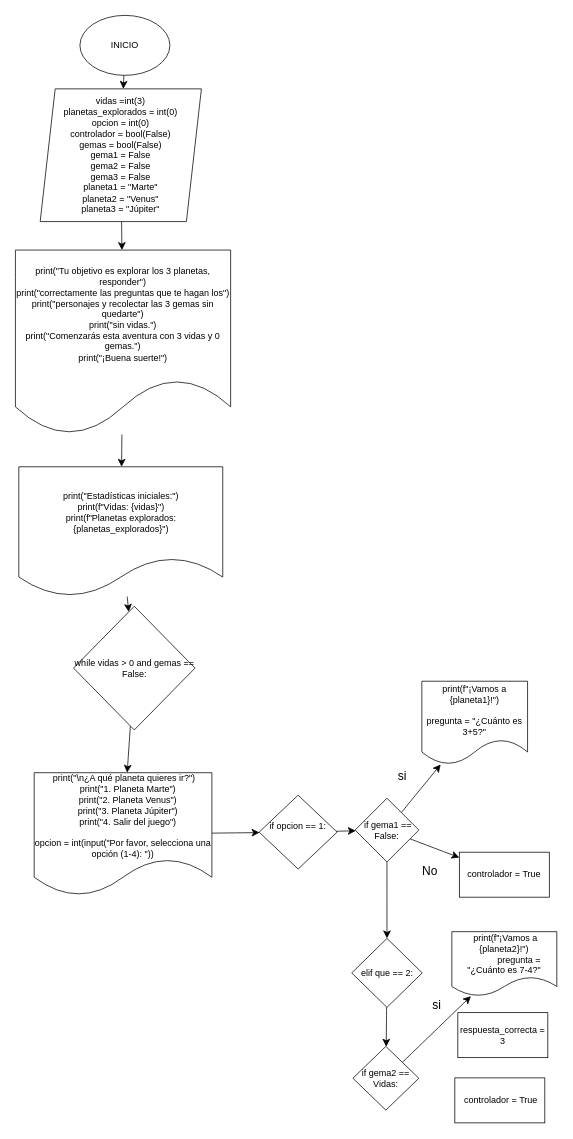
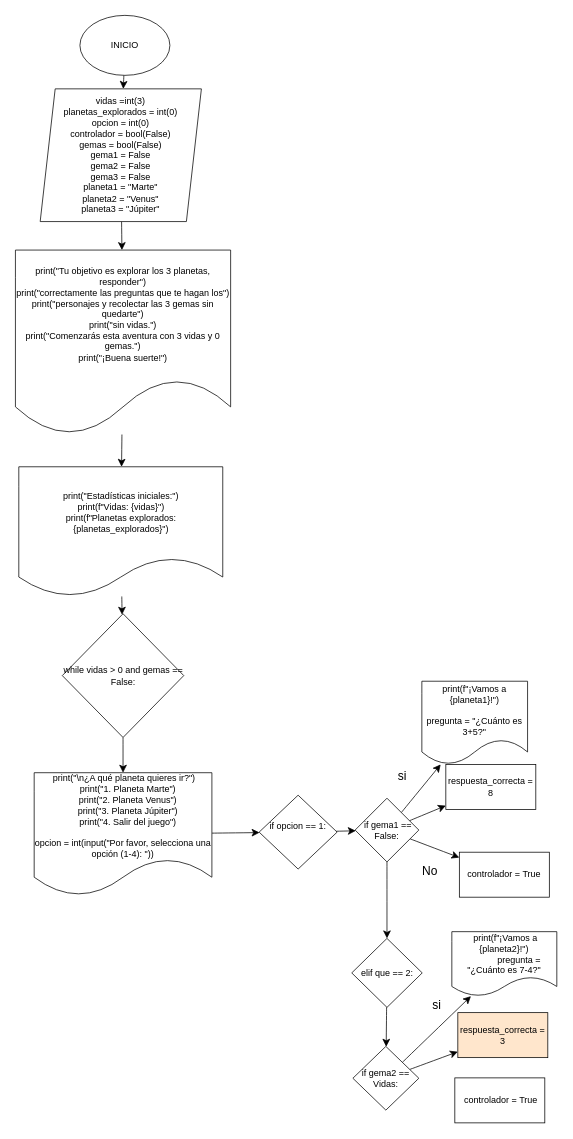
(134, 668) -> (123, 676)
none -> (491, 787)
none -> (425, 815)
(503, 1035) -> (503, 1035)
none -> (431, 1062)
